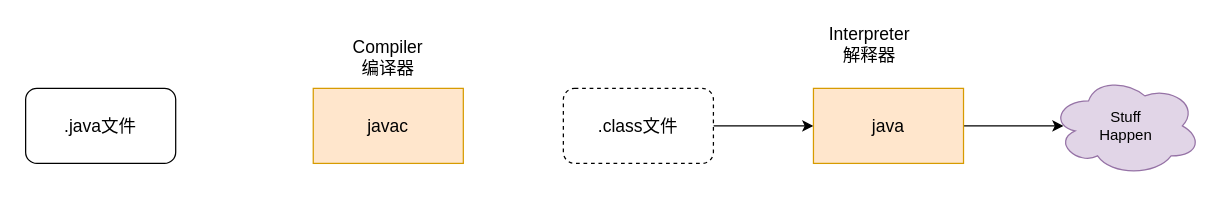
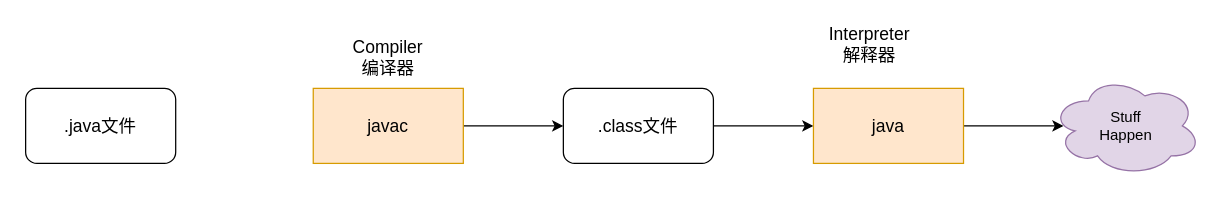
none -> (509, 126)
(638, 126) -> (638, 126)
